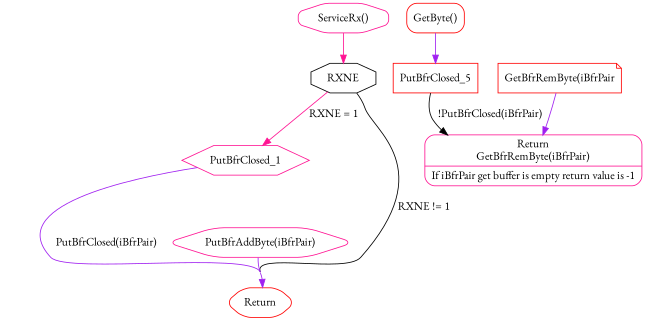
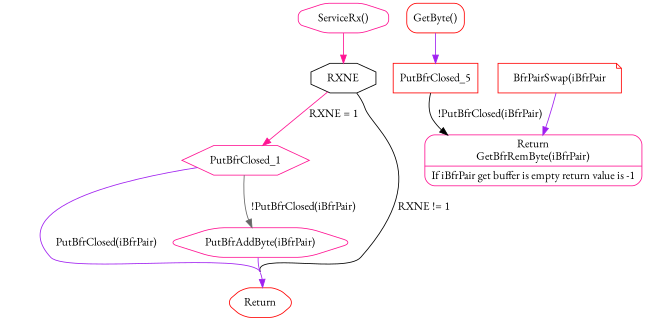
(560, 78) -> (560, 78)
none -> (244, 198)
